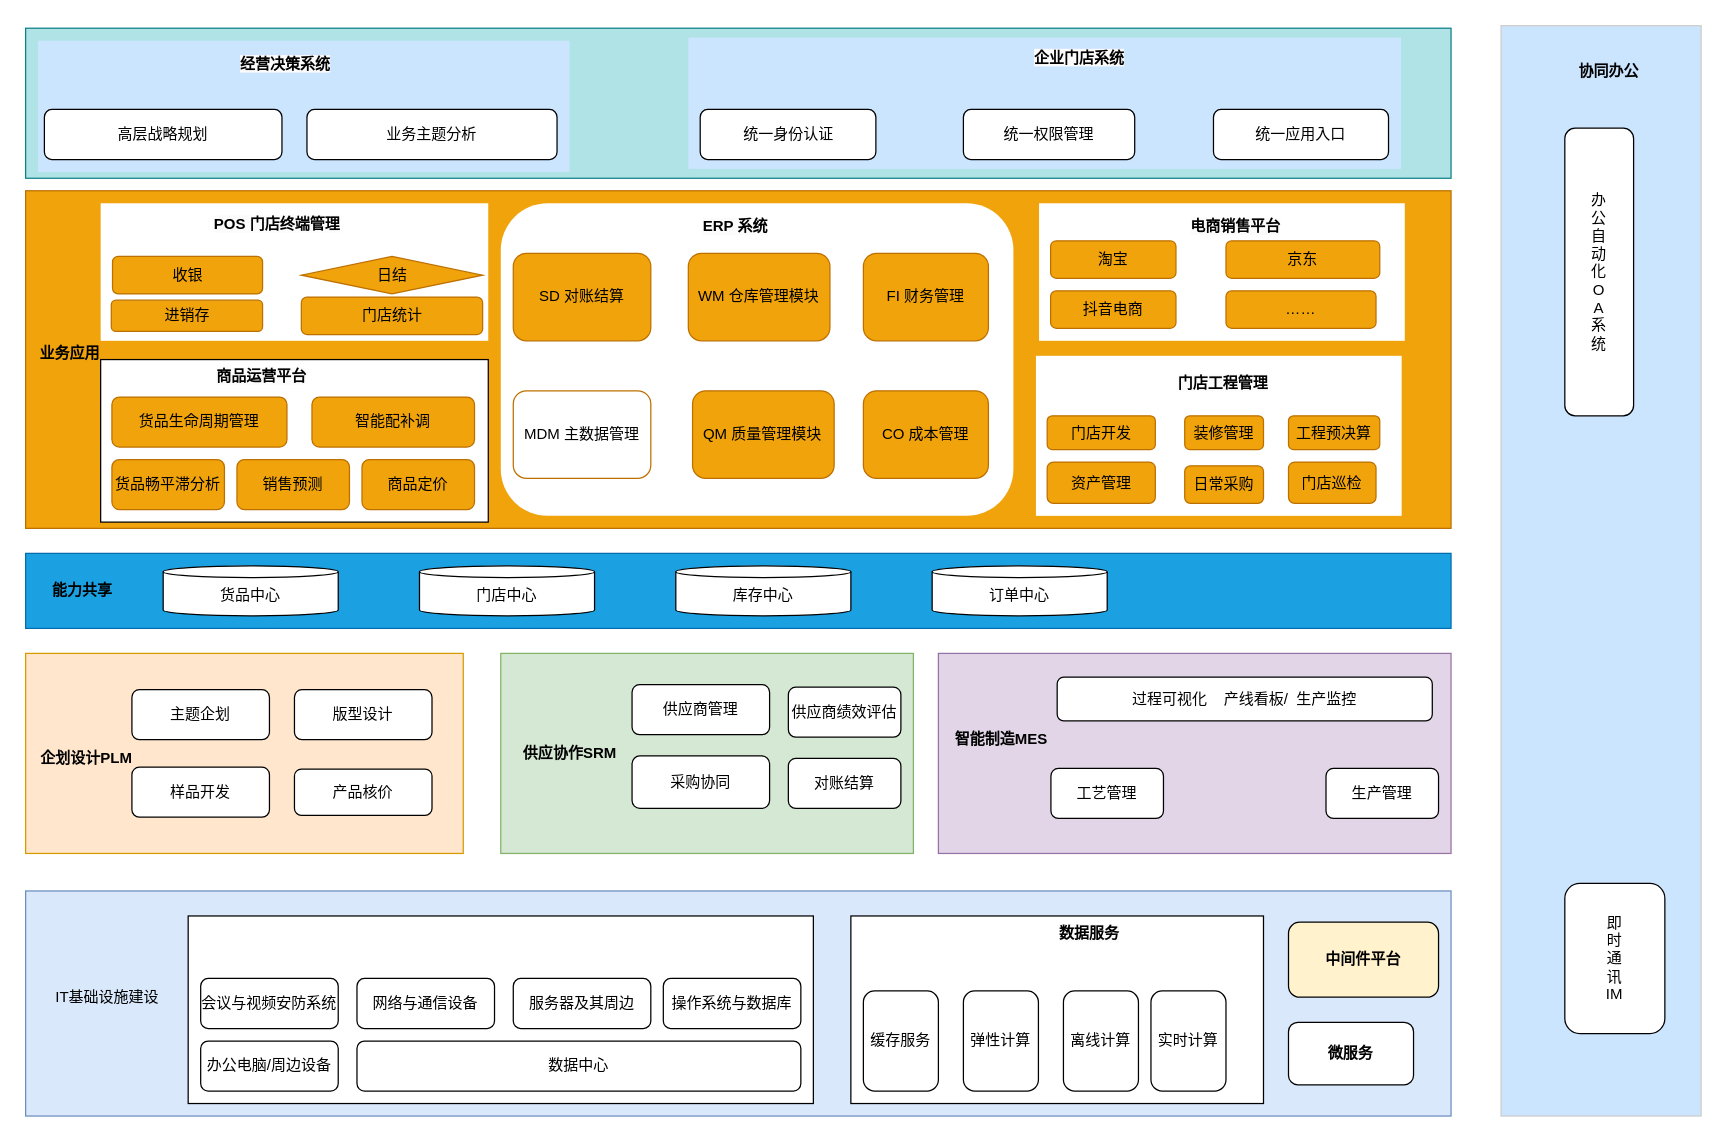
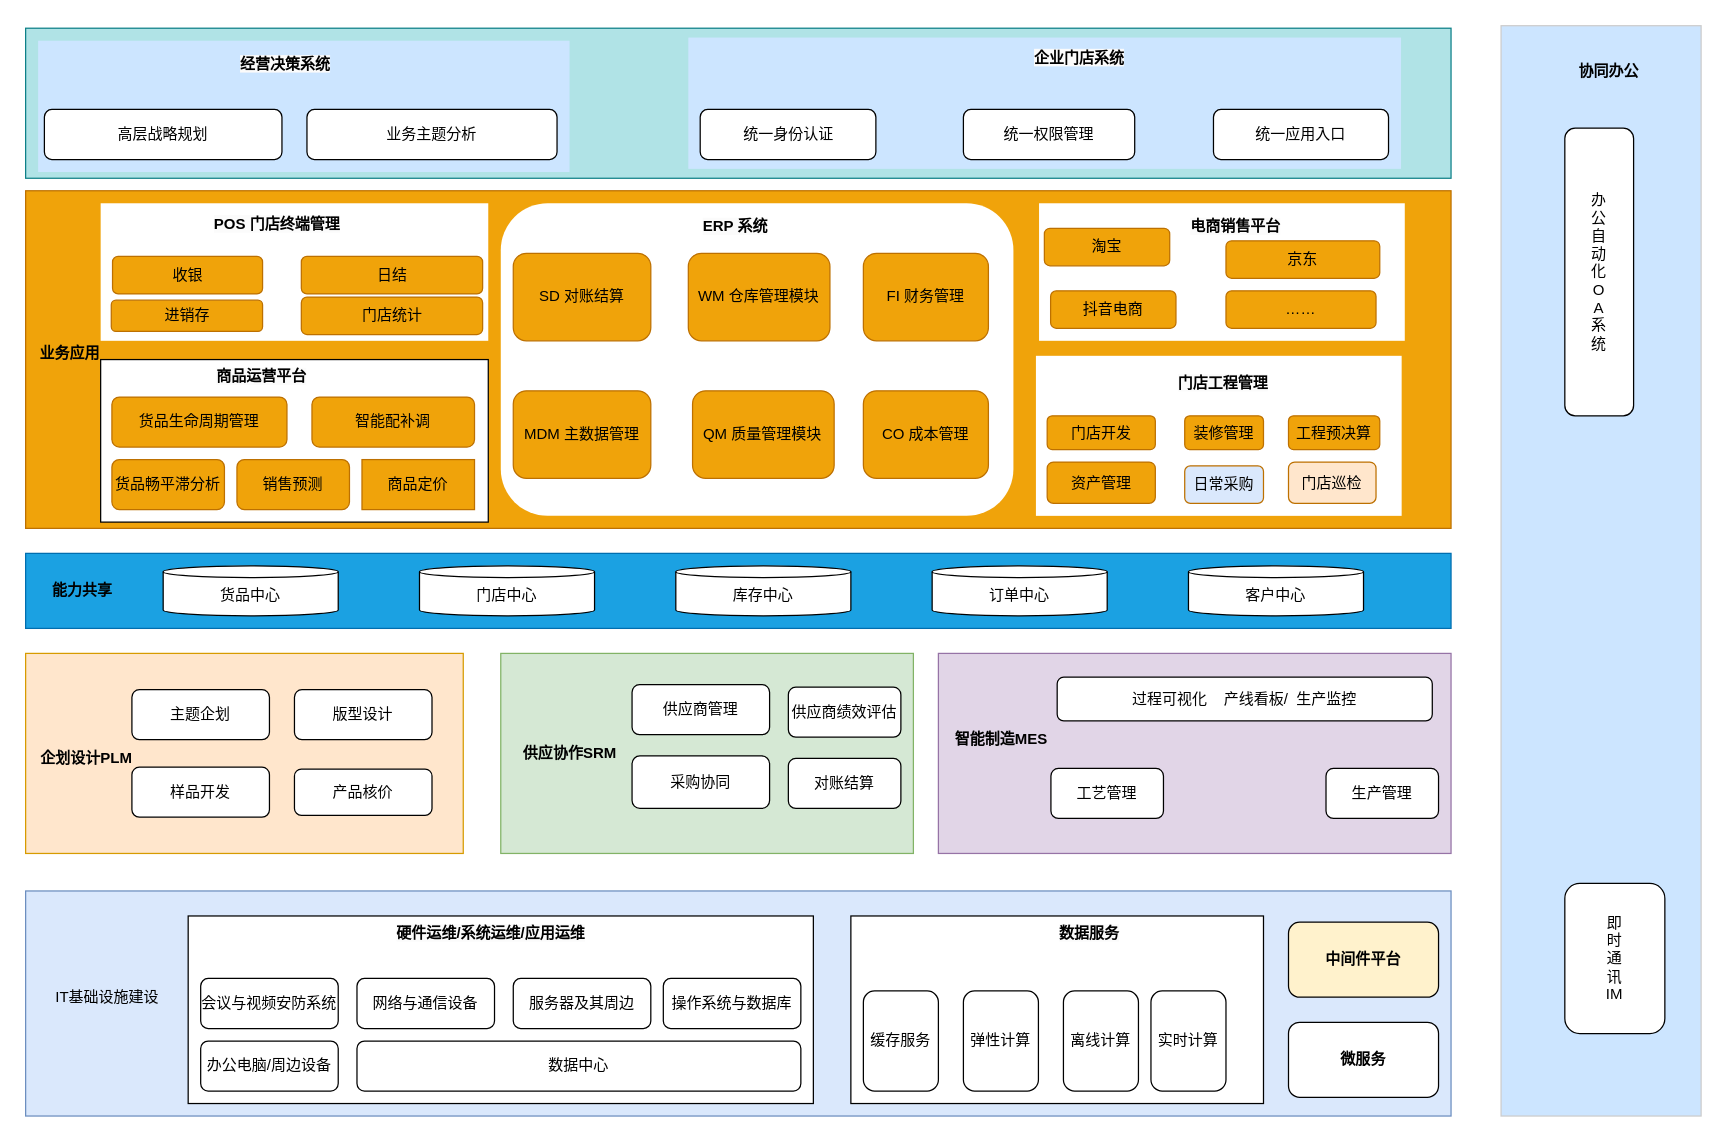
(1113, 259) -> (1107, 247)
(392, 275) -> (392, 275)
(582, 434) -> (582, 434)
(1332, 483) -> (1332, 483)
(418, 484) -> (418, 484)
(1224, 484) -> (1224, 484)
none -> (1276, 591)
none -> (507, 941)
(1351, 1053) -> (1363, 1059)
